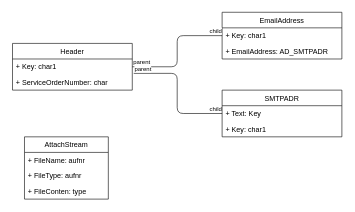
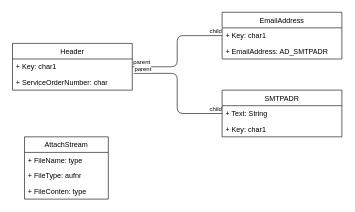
(245, 114) -> (250, 114)
(57, 161) -> (55, 161)
